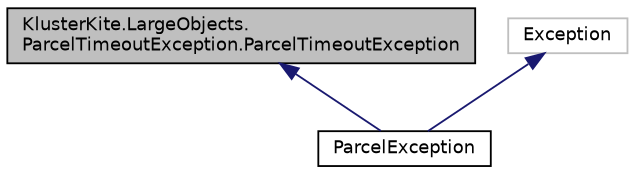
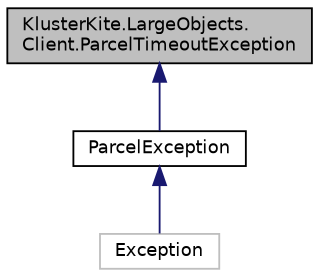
(241, 36) -> (160, 36)
(478, 98) -> (160, 210)
